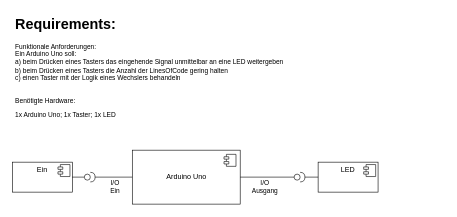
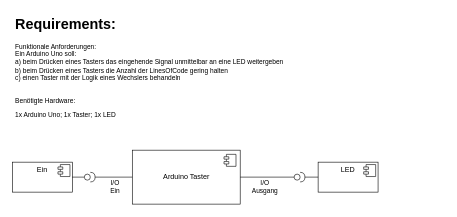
(187, 177) -> (187, 177)
